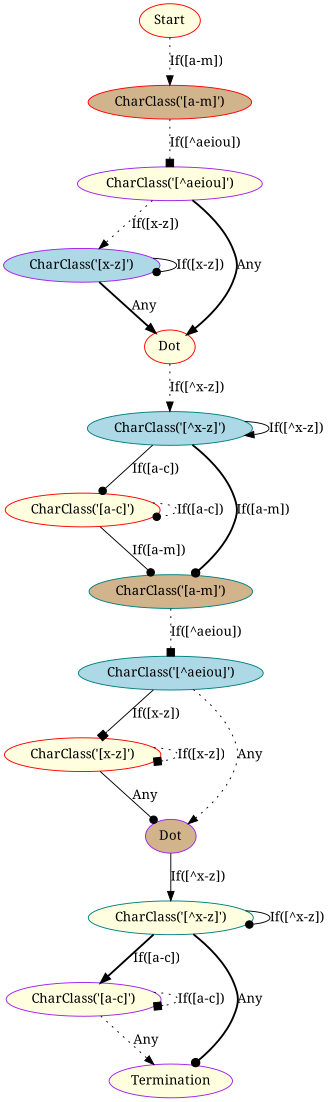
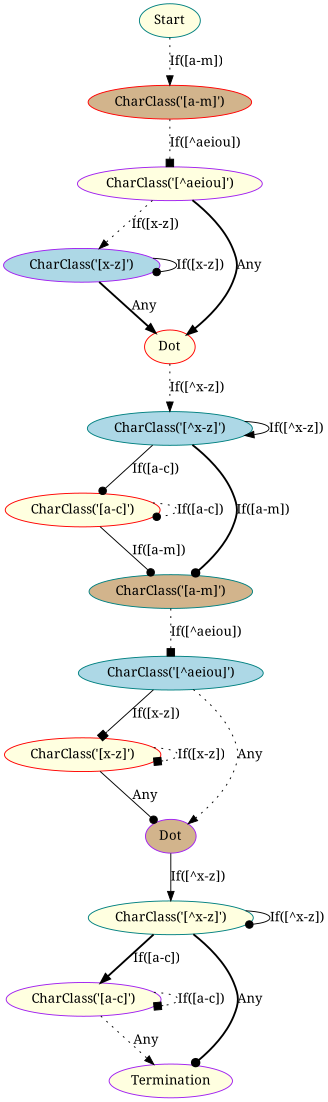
(170, 21) -> (170, 21)
